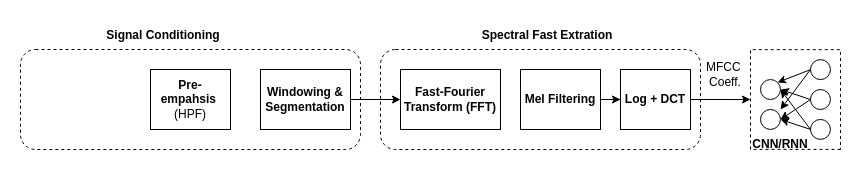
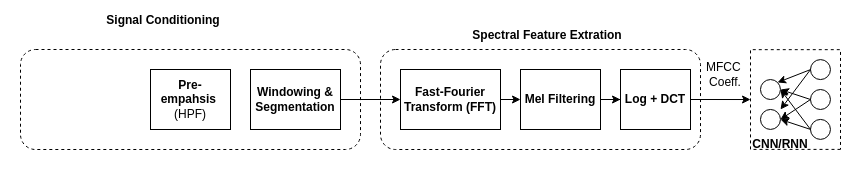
(164, 35) -> (164, 20)
(548, 36) -> (548, 36)
(306, 100) -> (296, 100)
none -> (507, 100)
